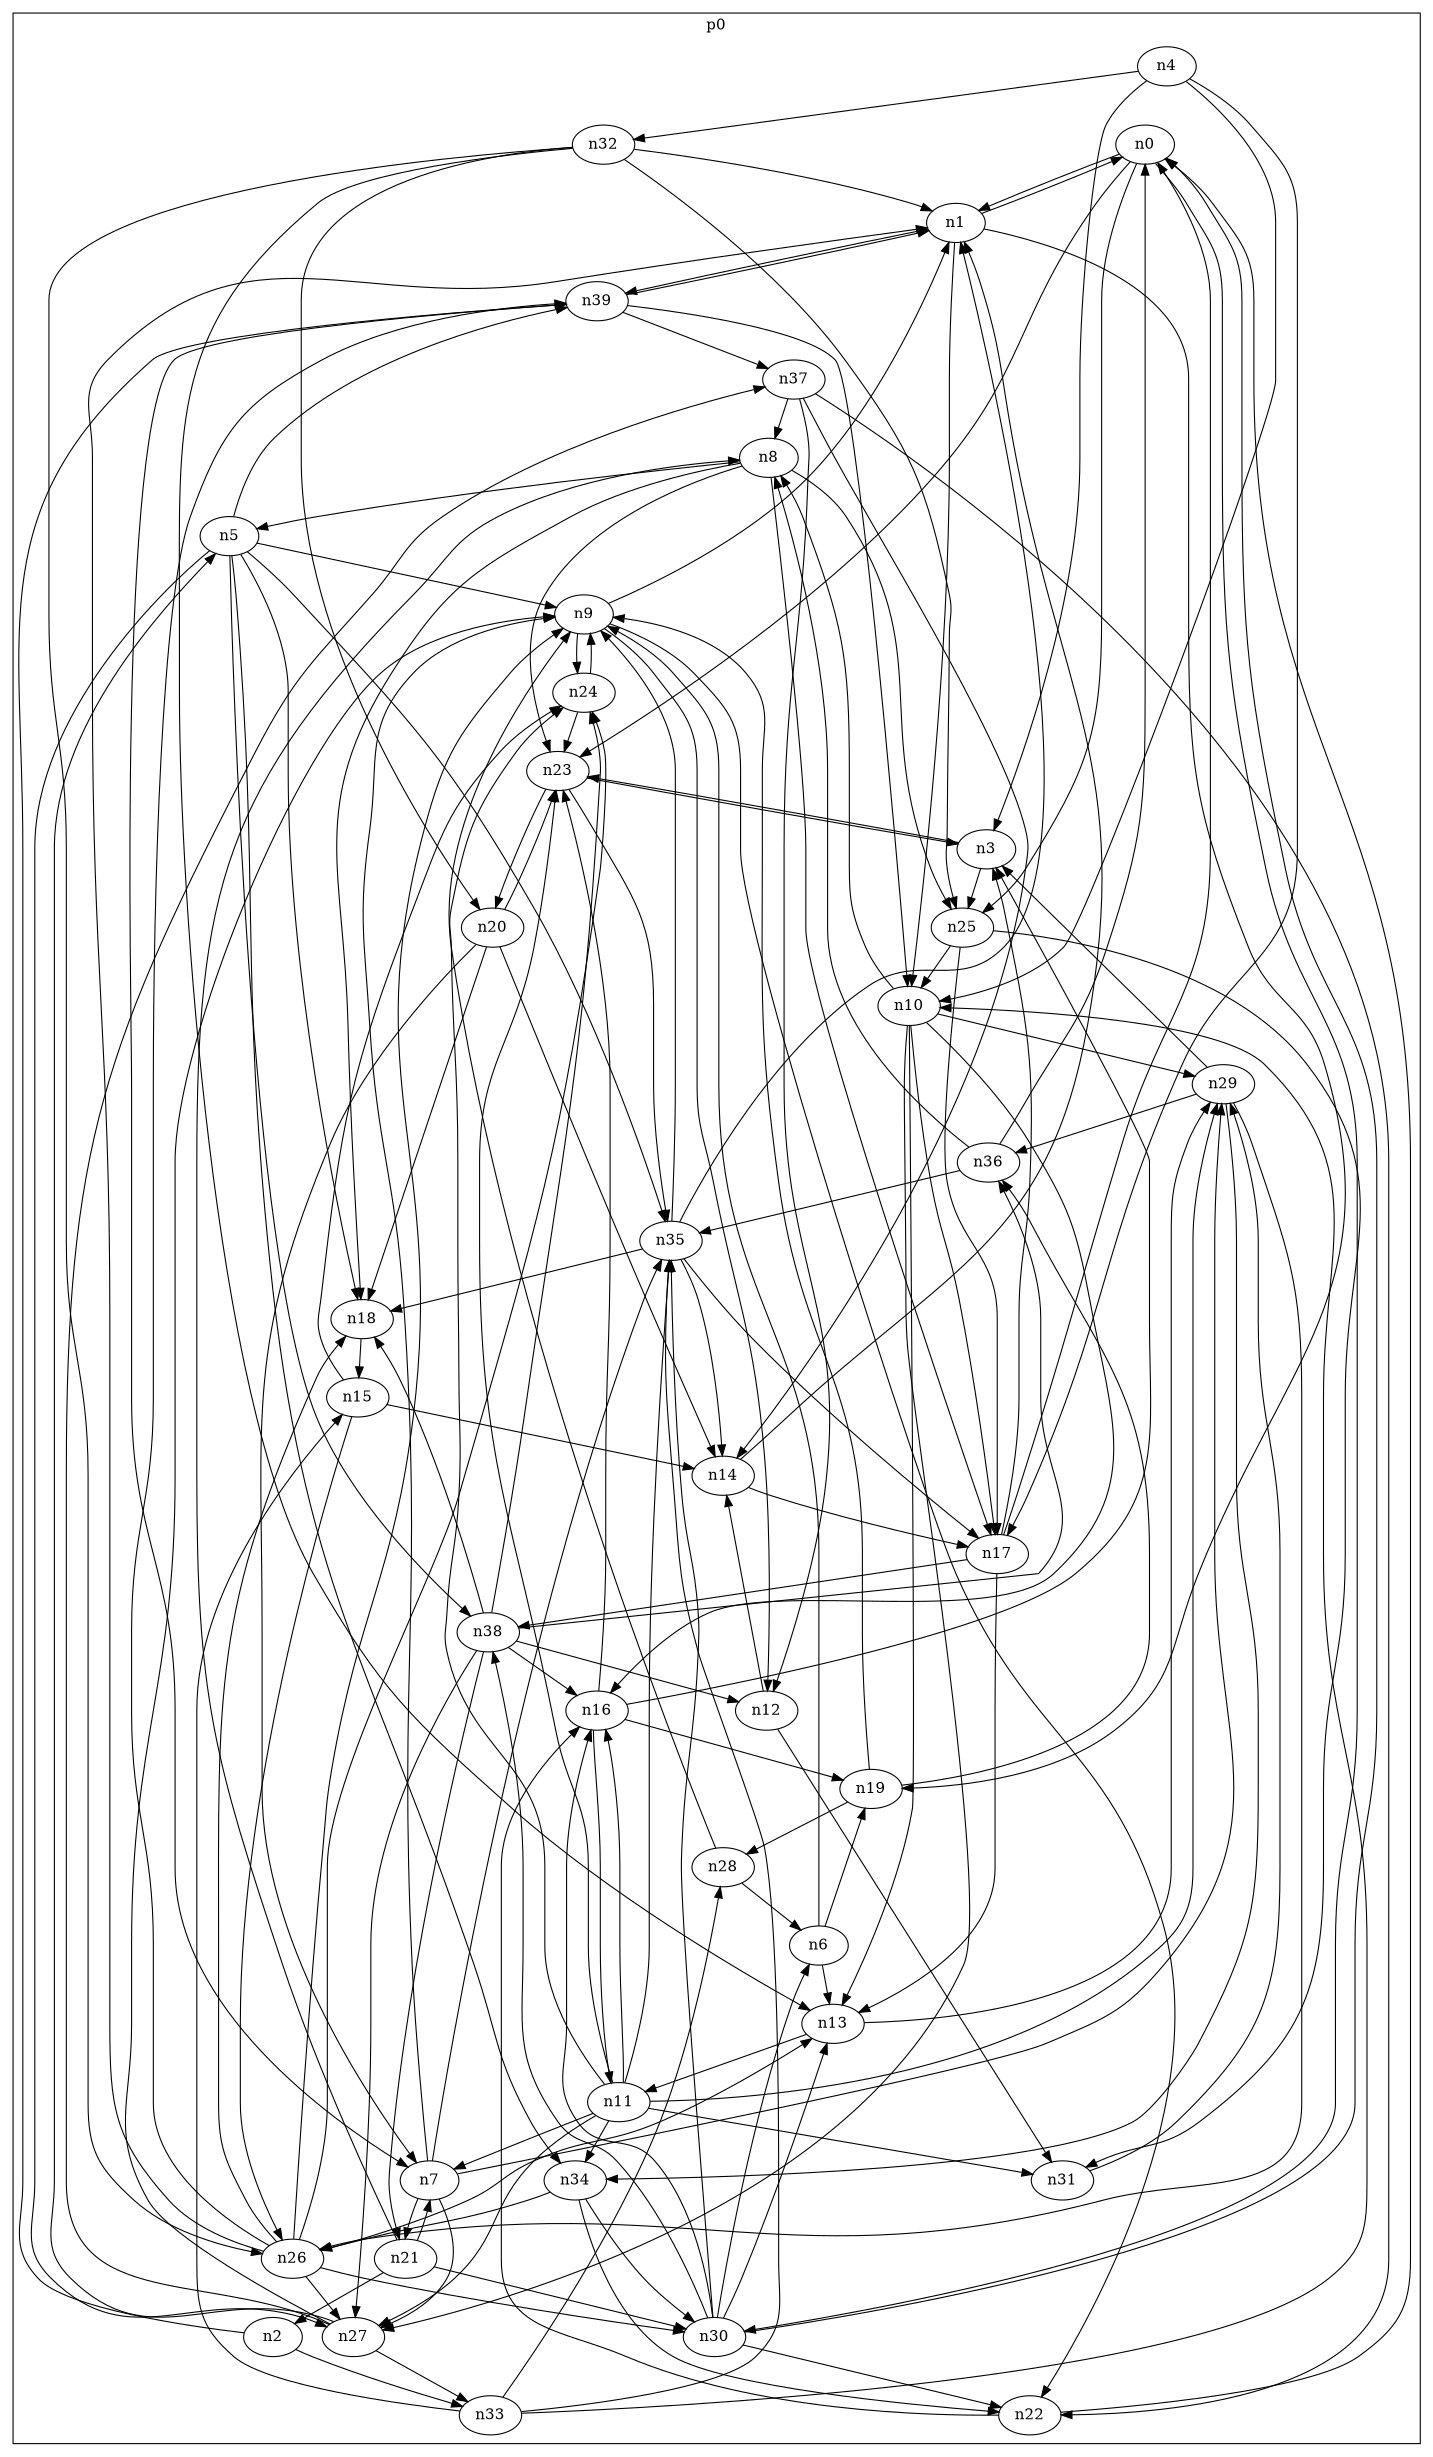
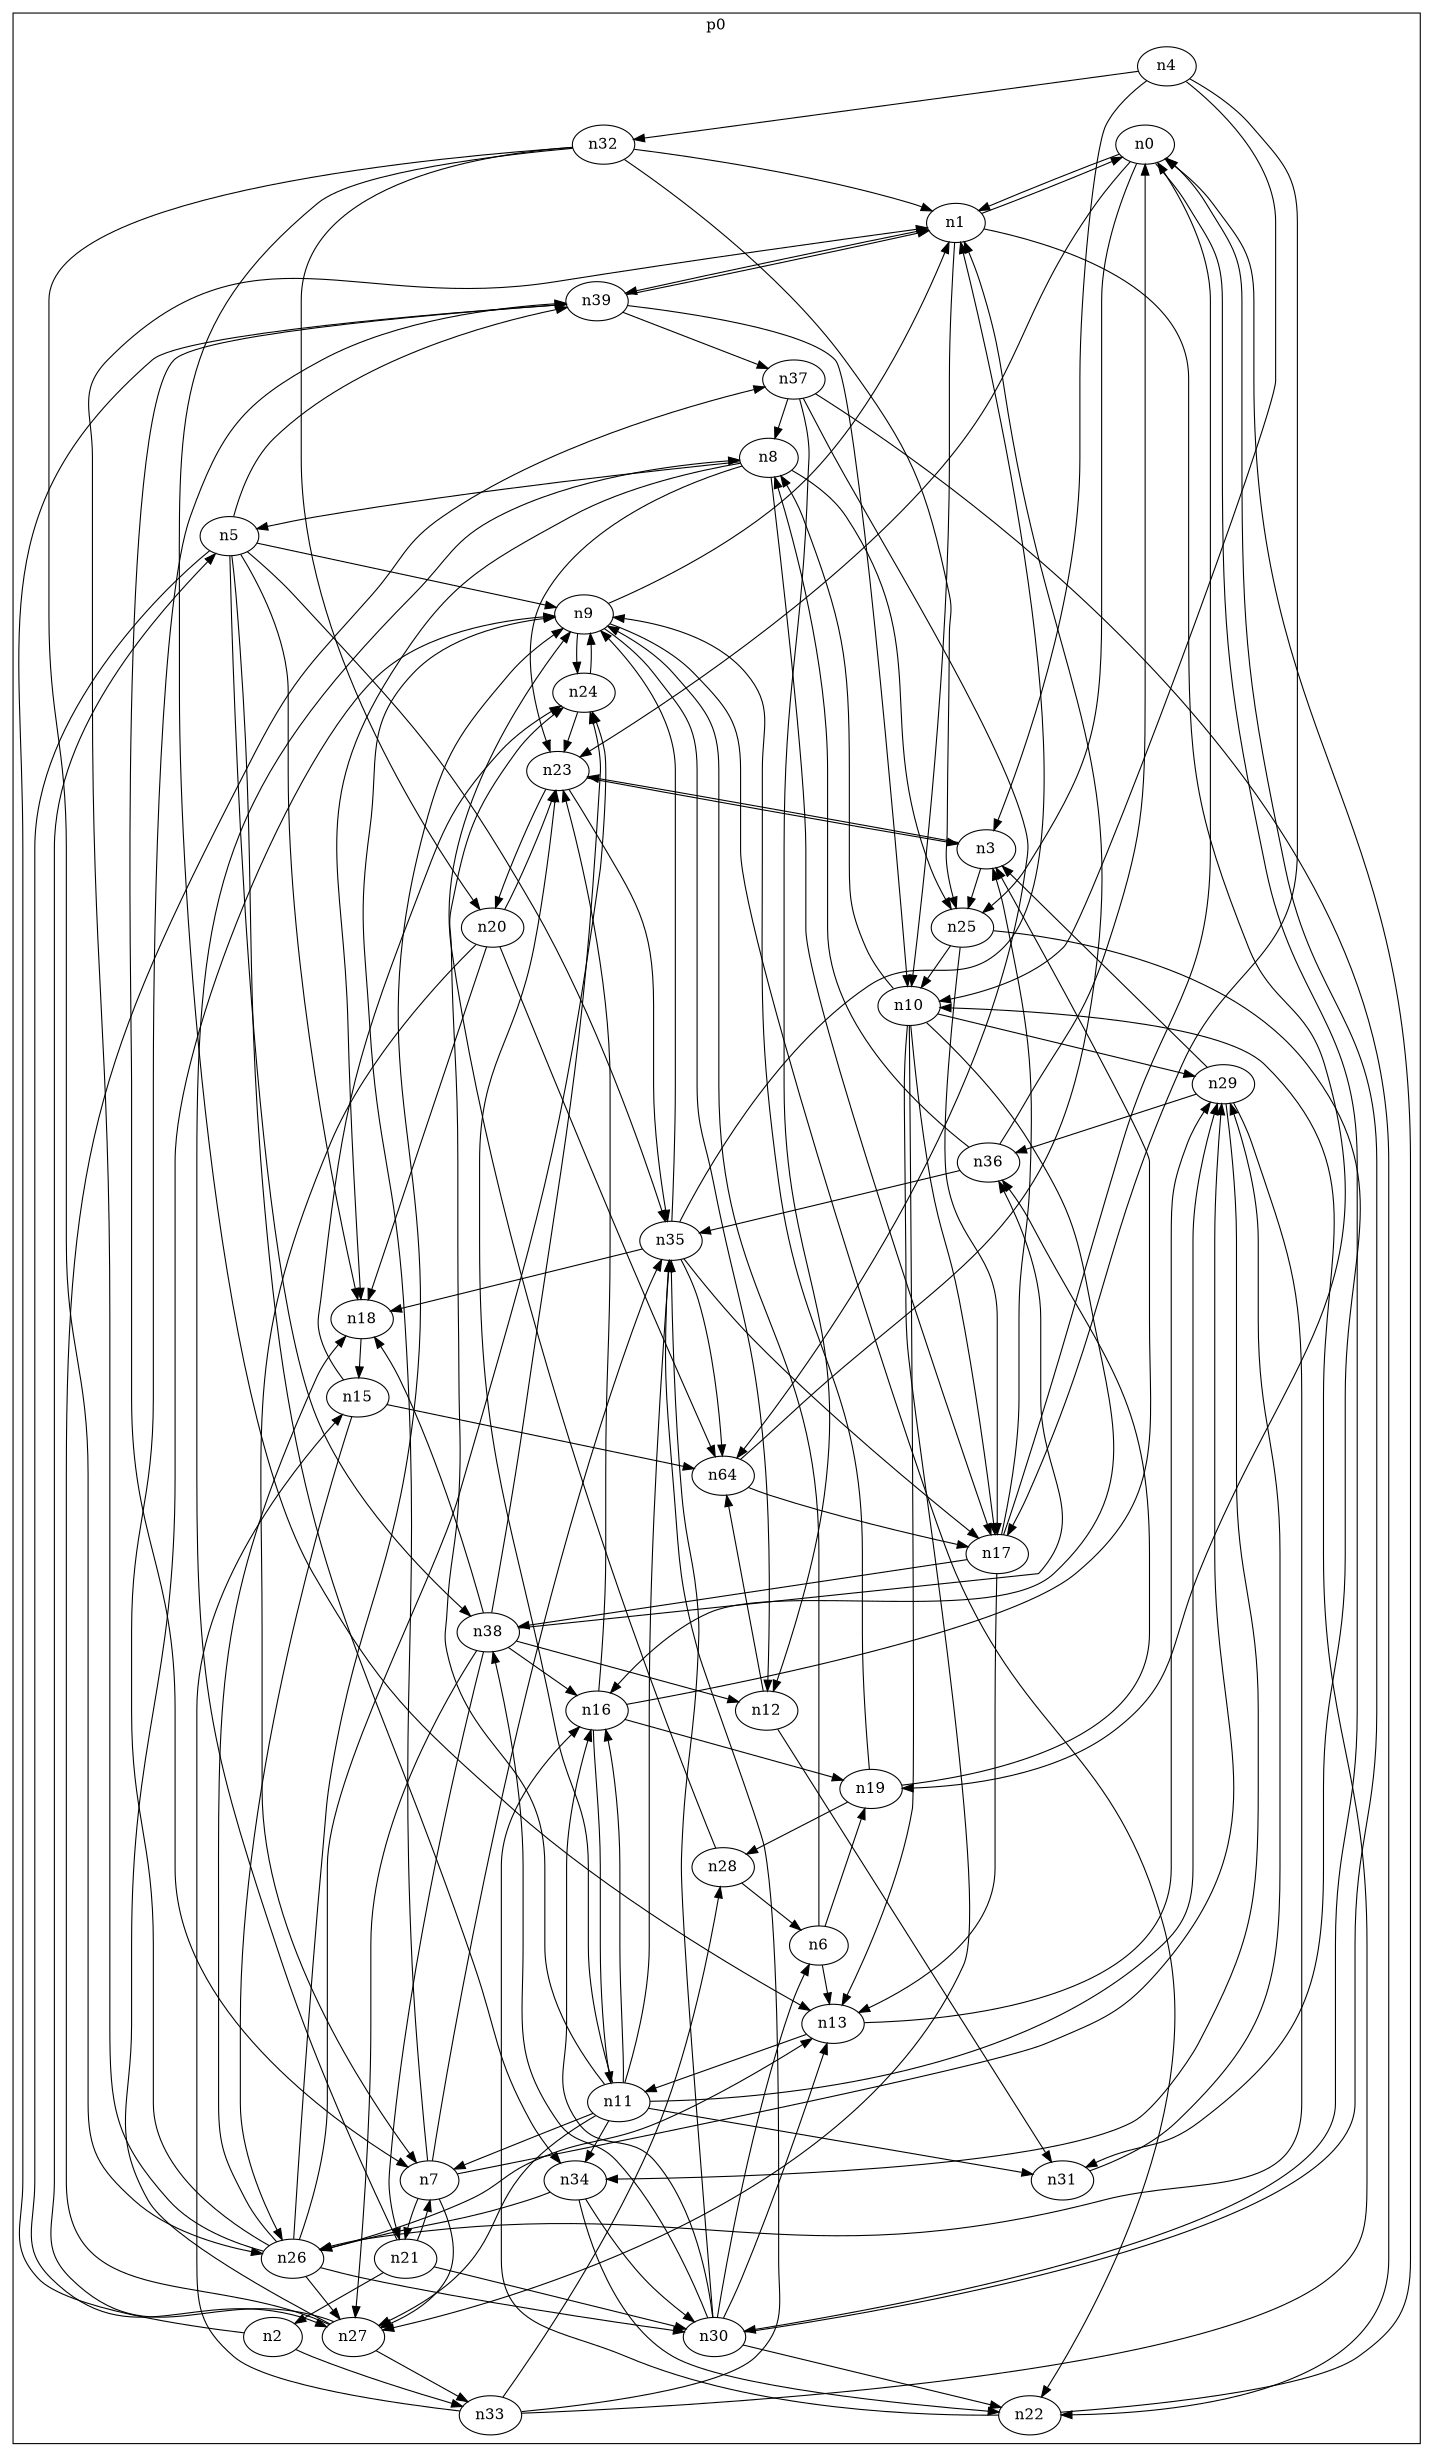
(723, 1476) -> (723, 1476)
